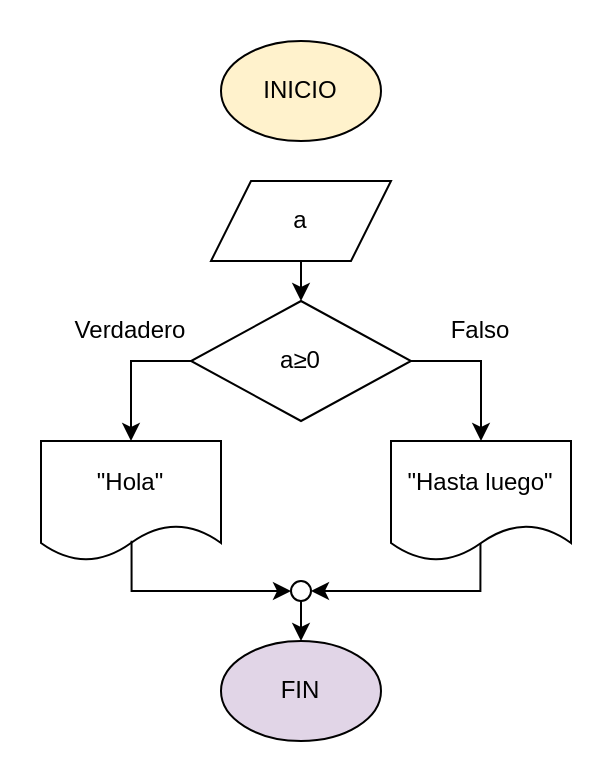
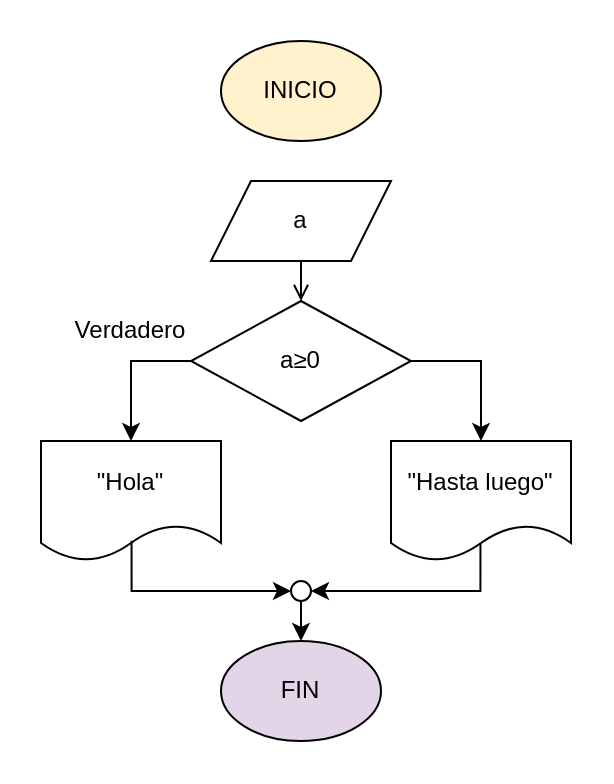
(301, 286) -> (301, 289)
(481, 331) -> none
